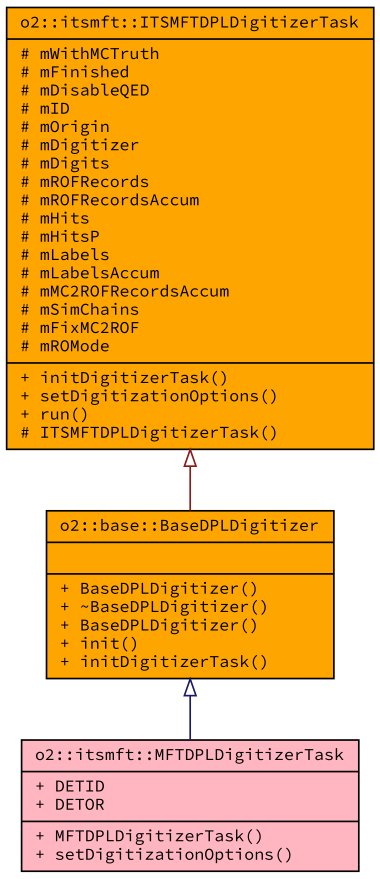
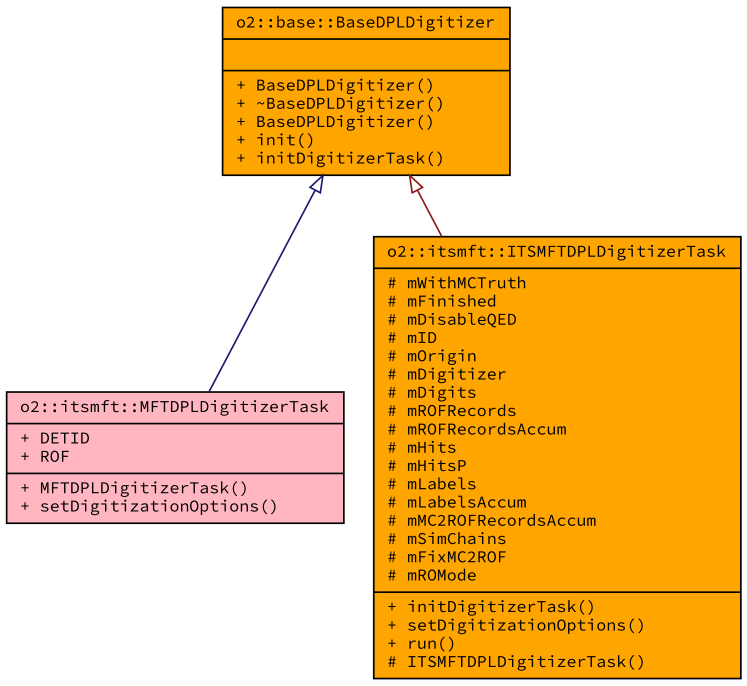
(190, 489) -> (430, 214)
(71, 805) -> (46, 457)
